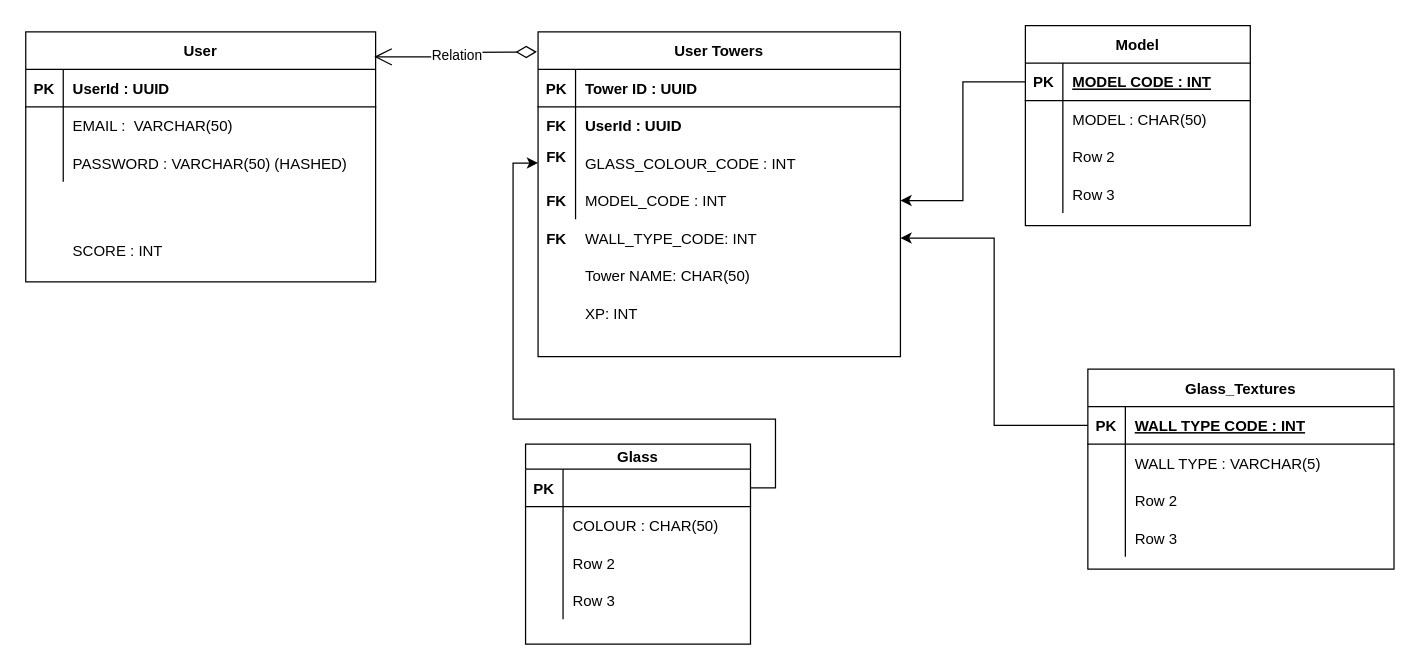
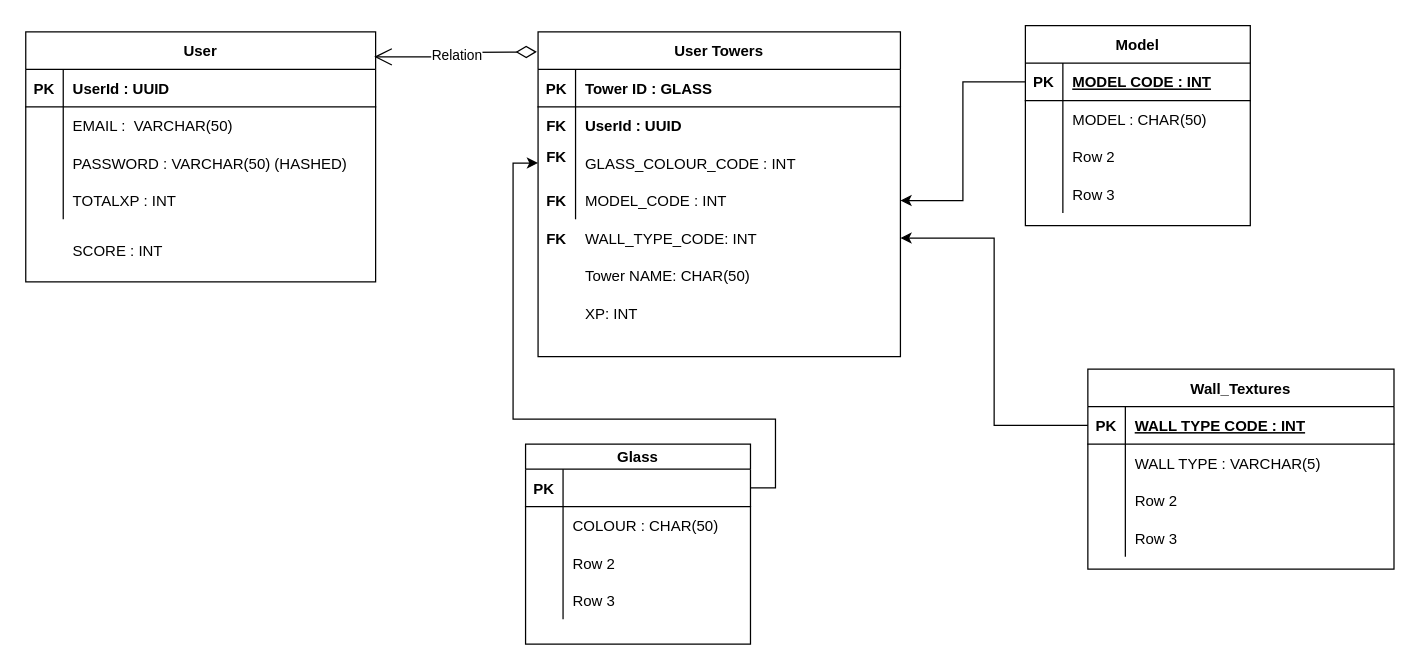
(640, 89) -> (644, 89)
none -> (219, 201)
(1241, 389) -> (1241, 389)
